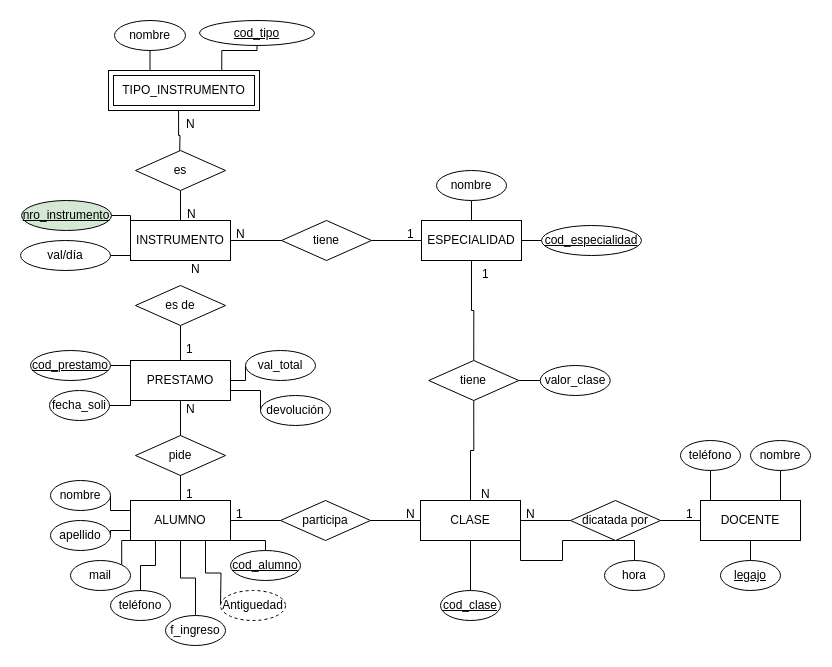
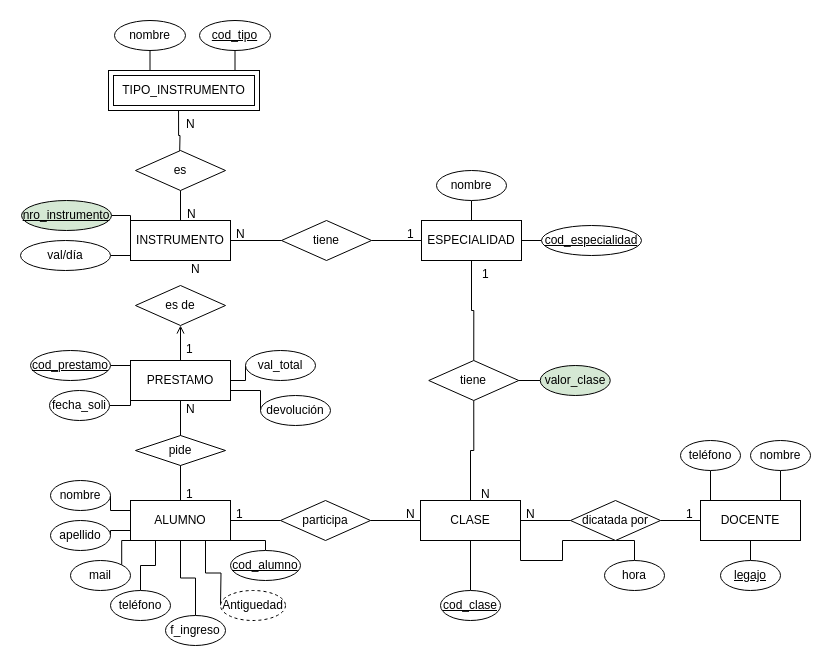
(257, 33) -> (235, 36)
(181, 330) -> (181, 331)
(575, 381) -> (575, 381)
(181, 456) -> (181, 451)
